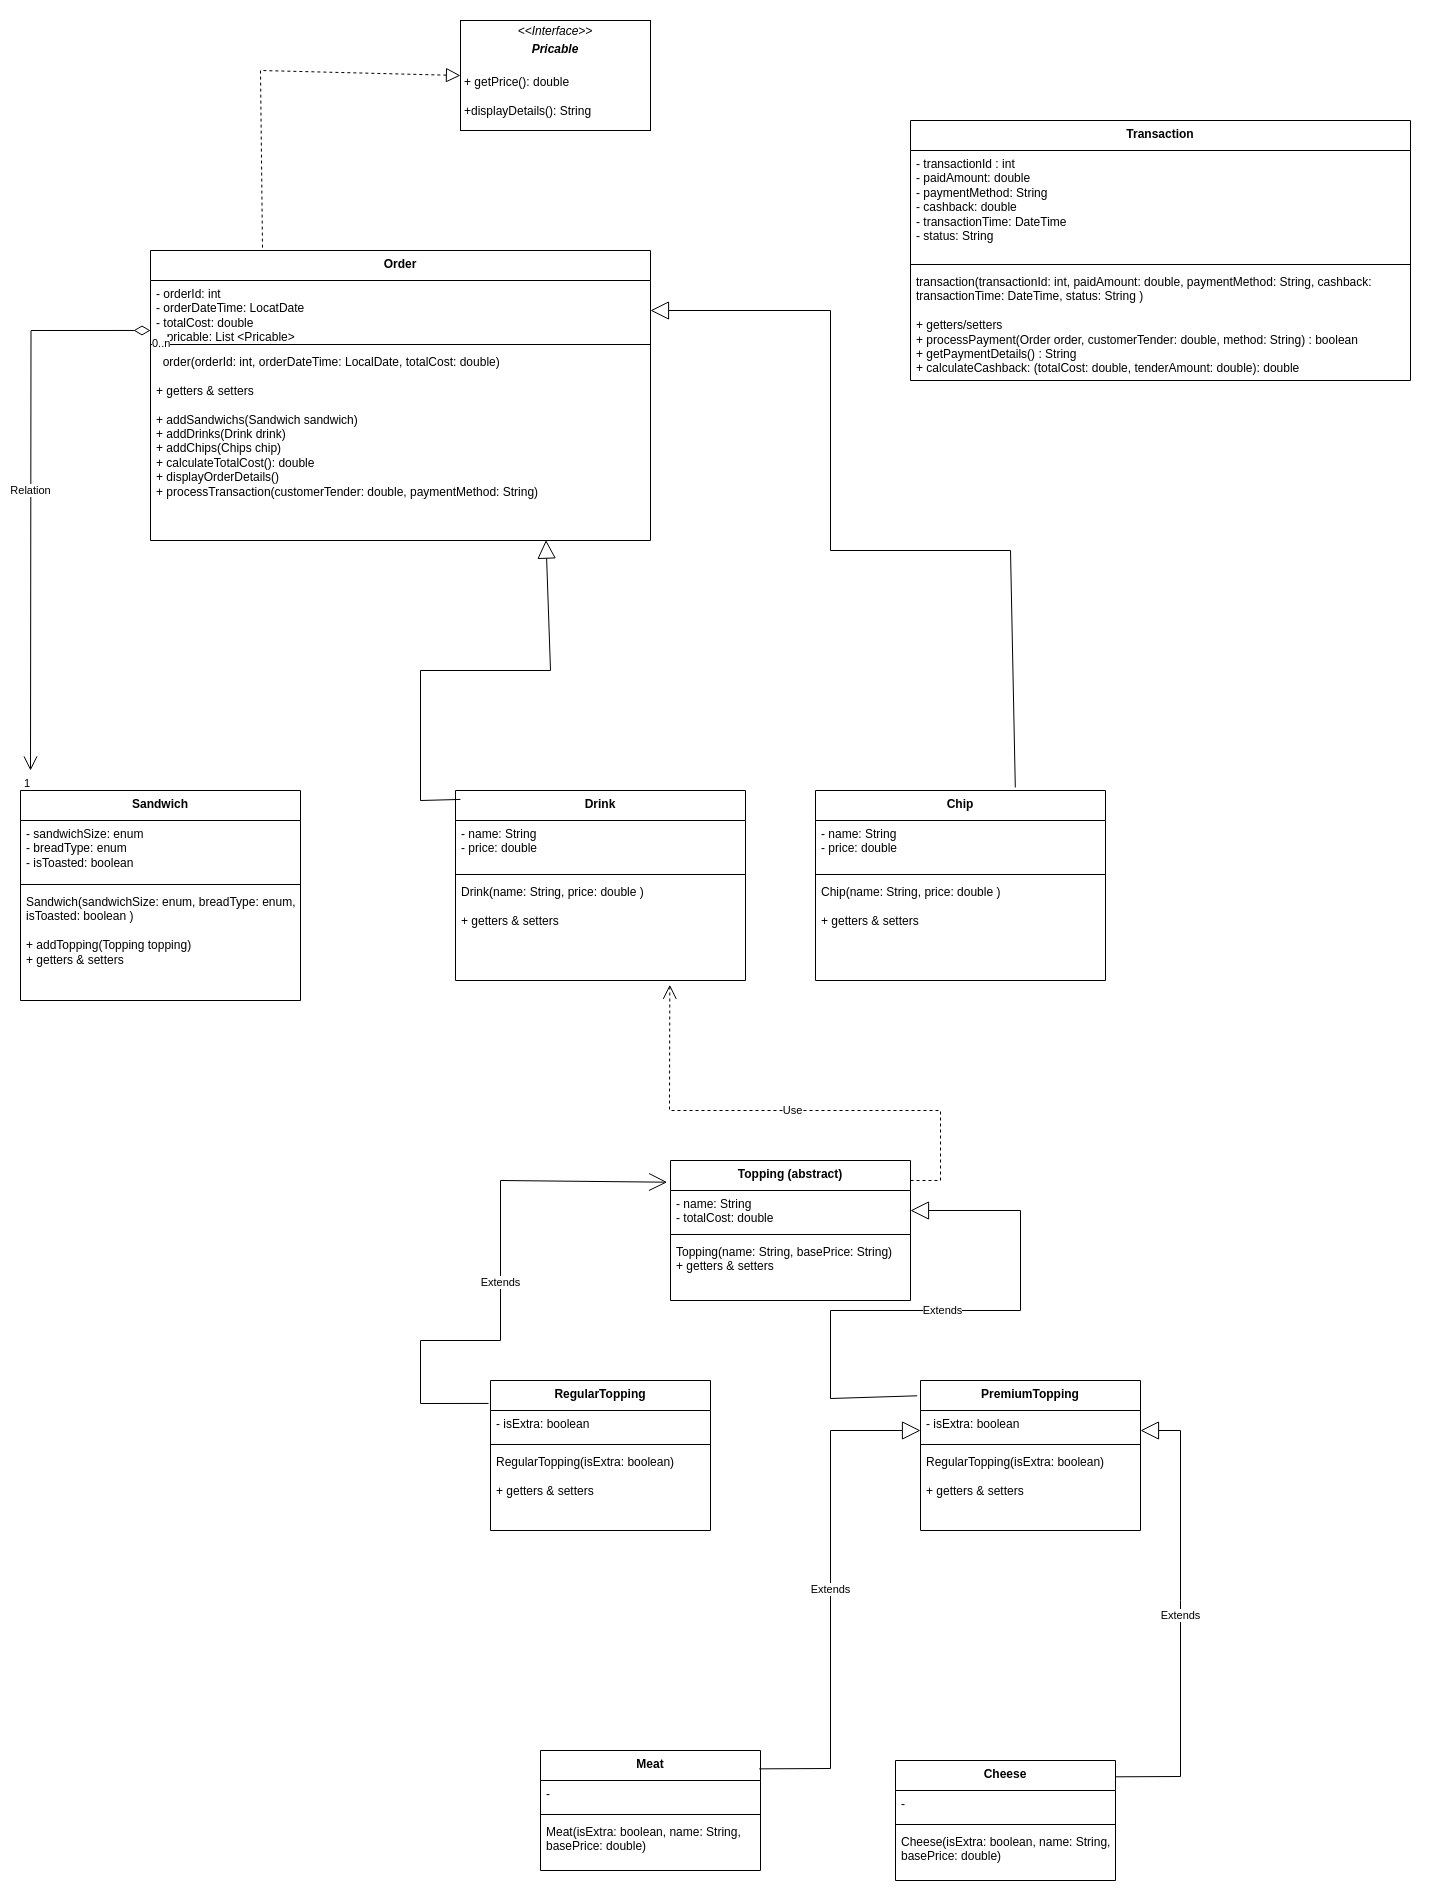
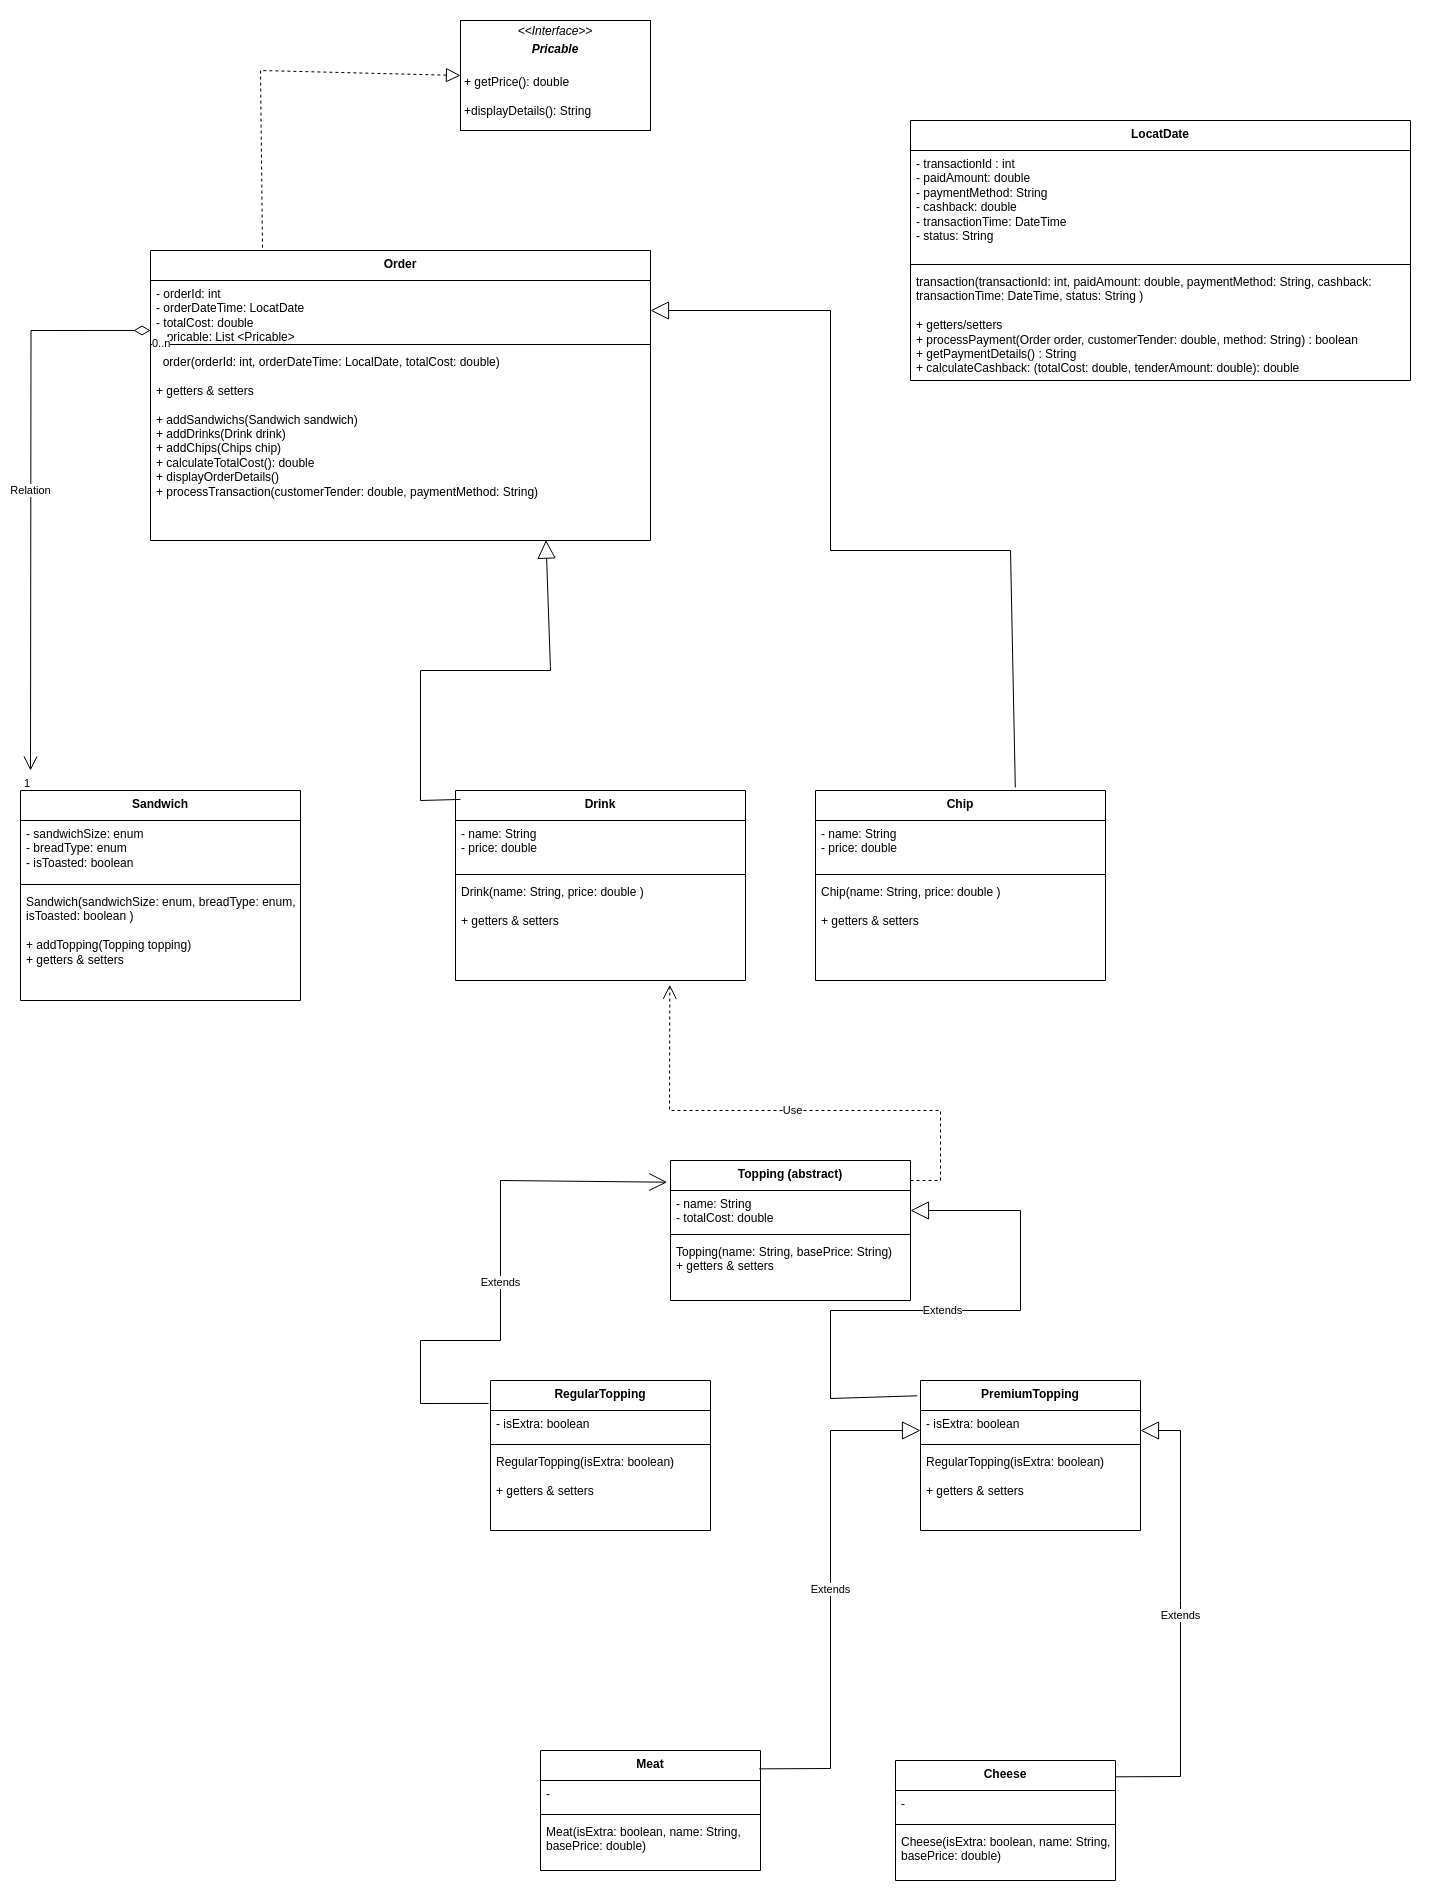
(1161, 135) -> (1161, 135)
